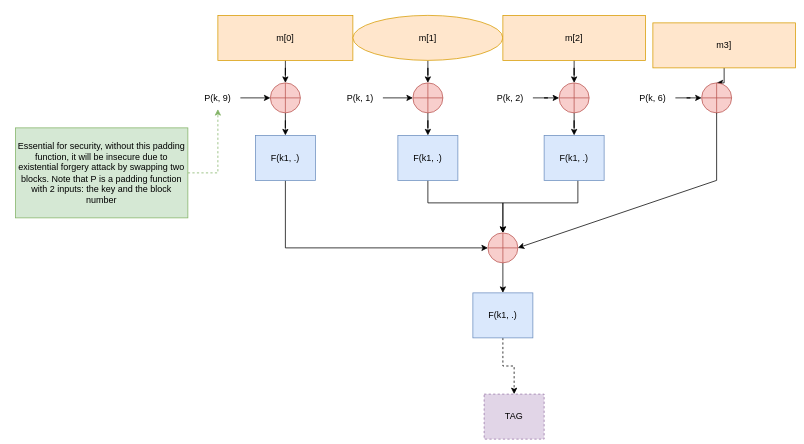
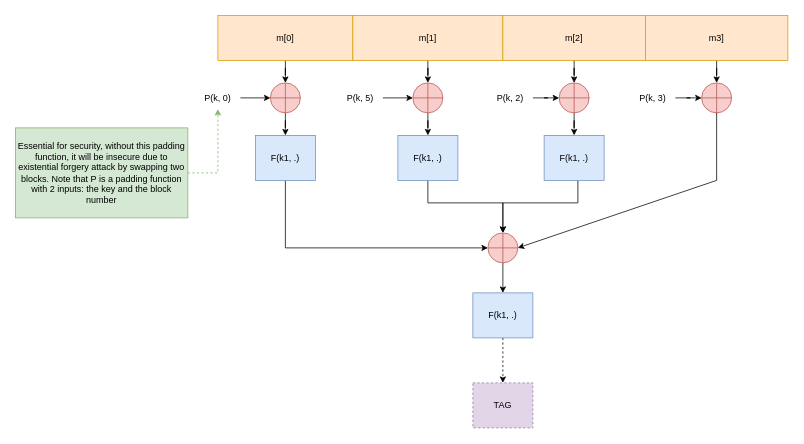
(428, 38) -> (428, 38)
(724, 45) -> (717, 38)
(218, 98) -> (218, 98)
(360, 98) -> (360, 98)
(653, 98) -> (653, 98)
(514, 417) -> (503, 405)
